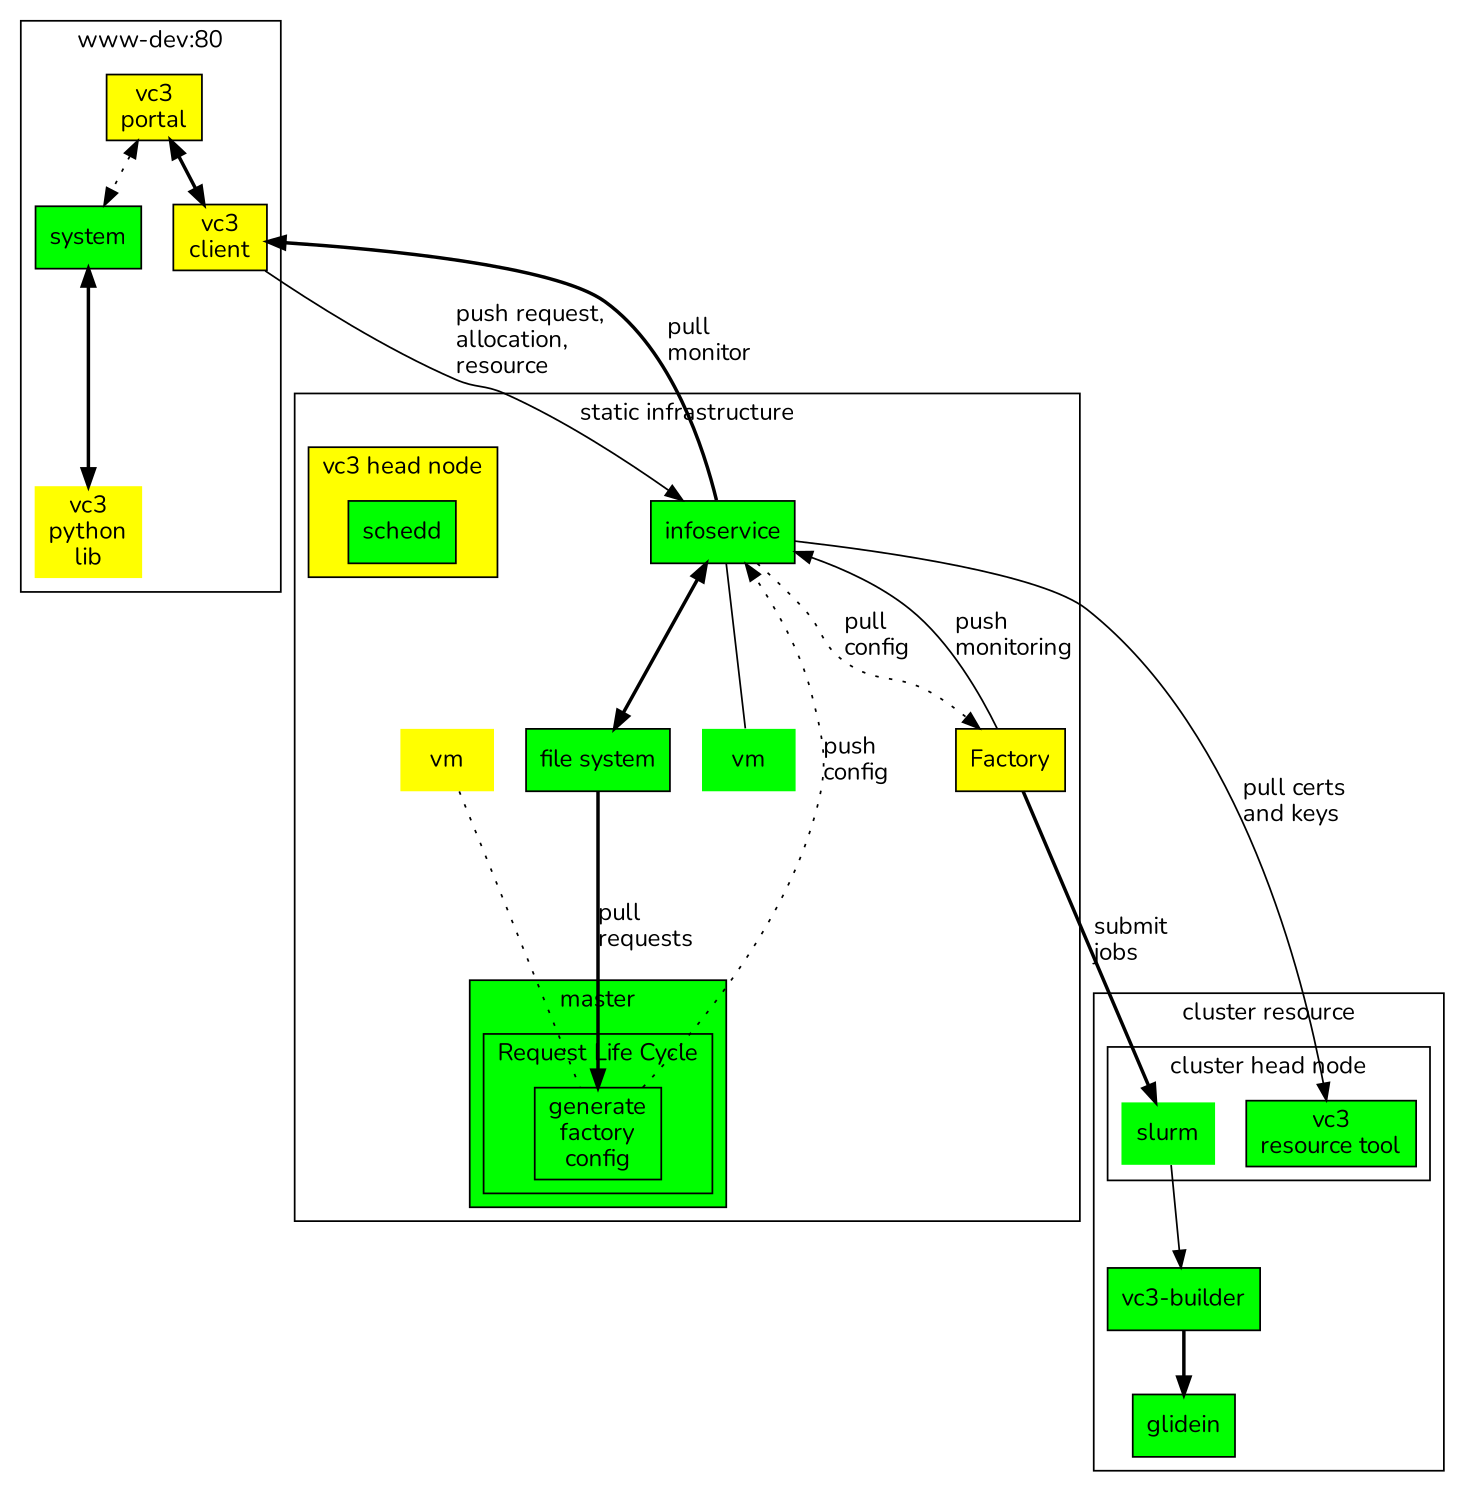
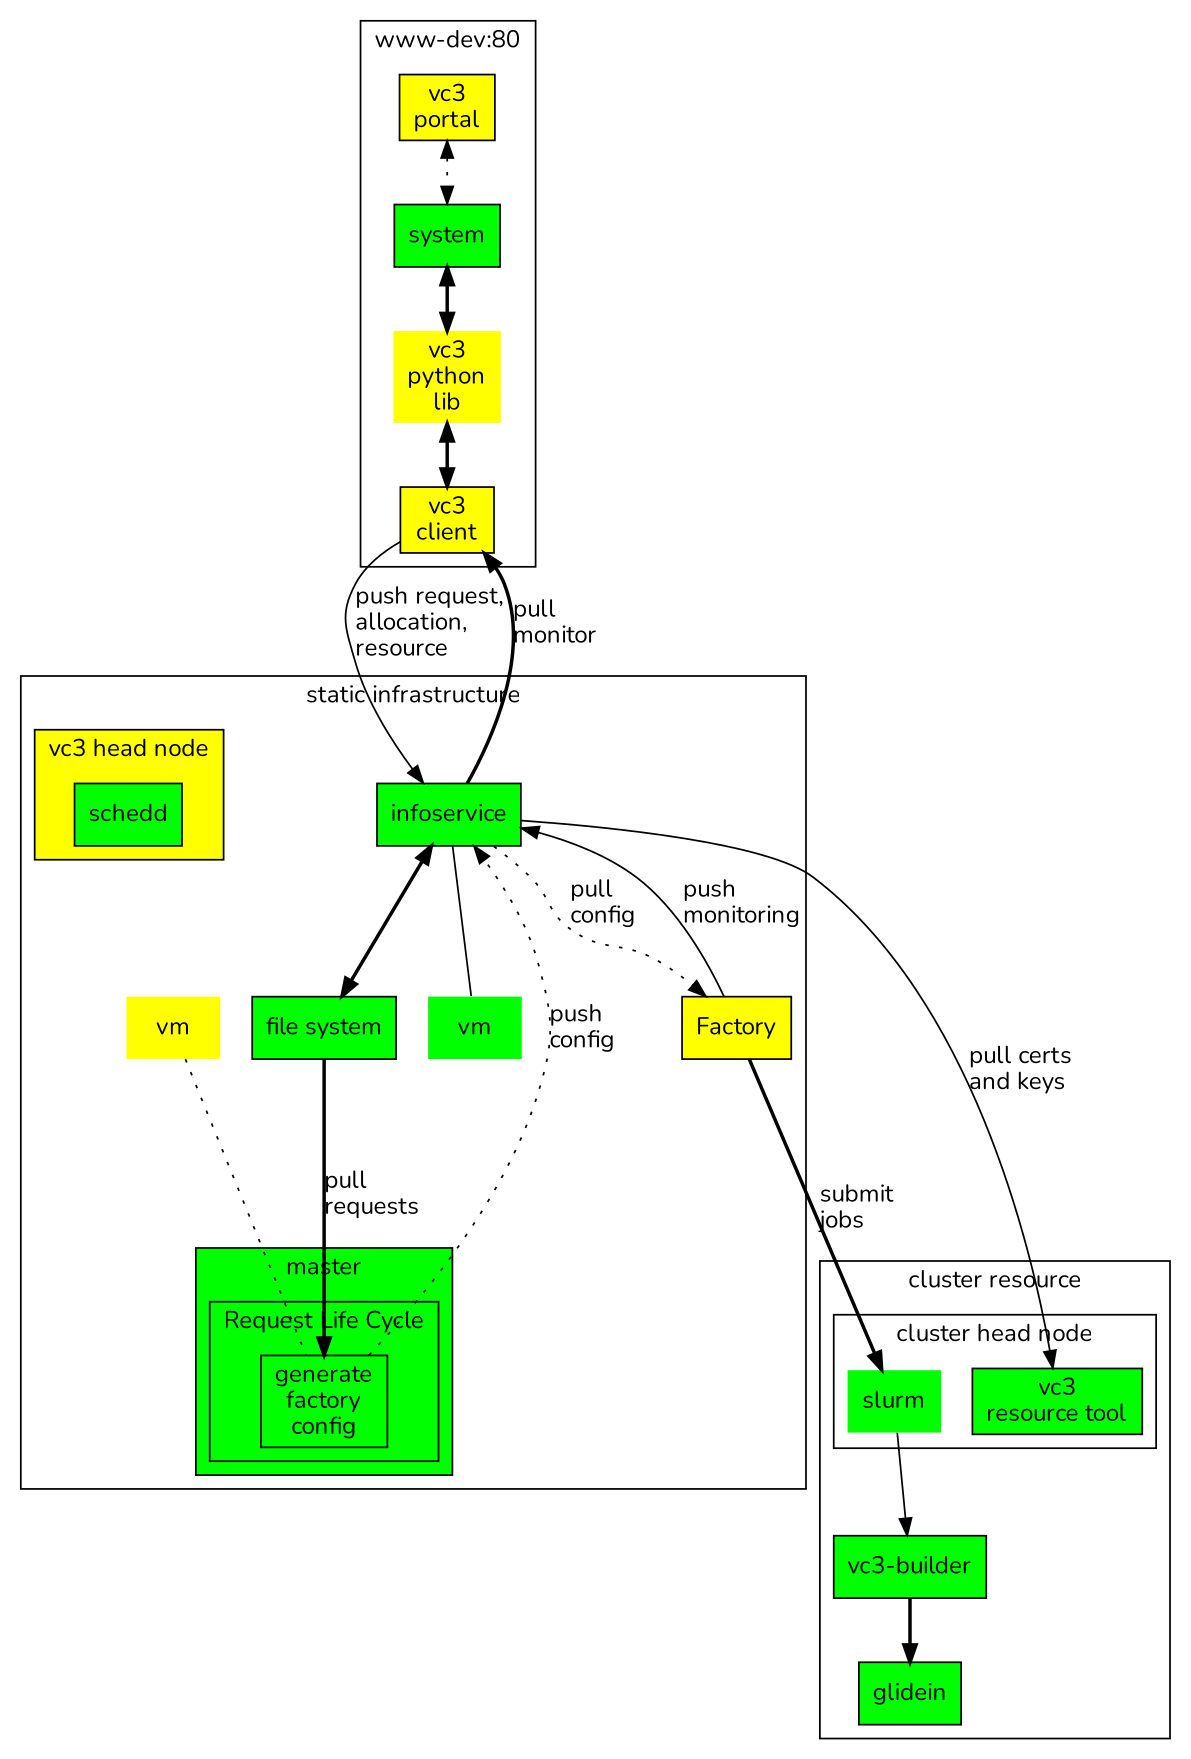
(187, 172) -> (447, 455)
